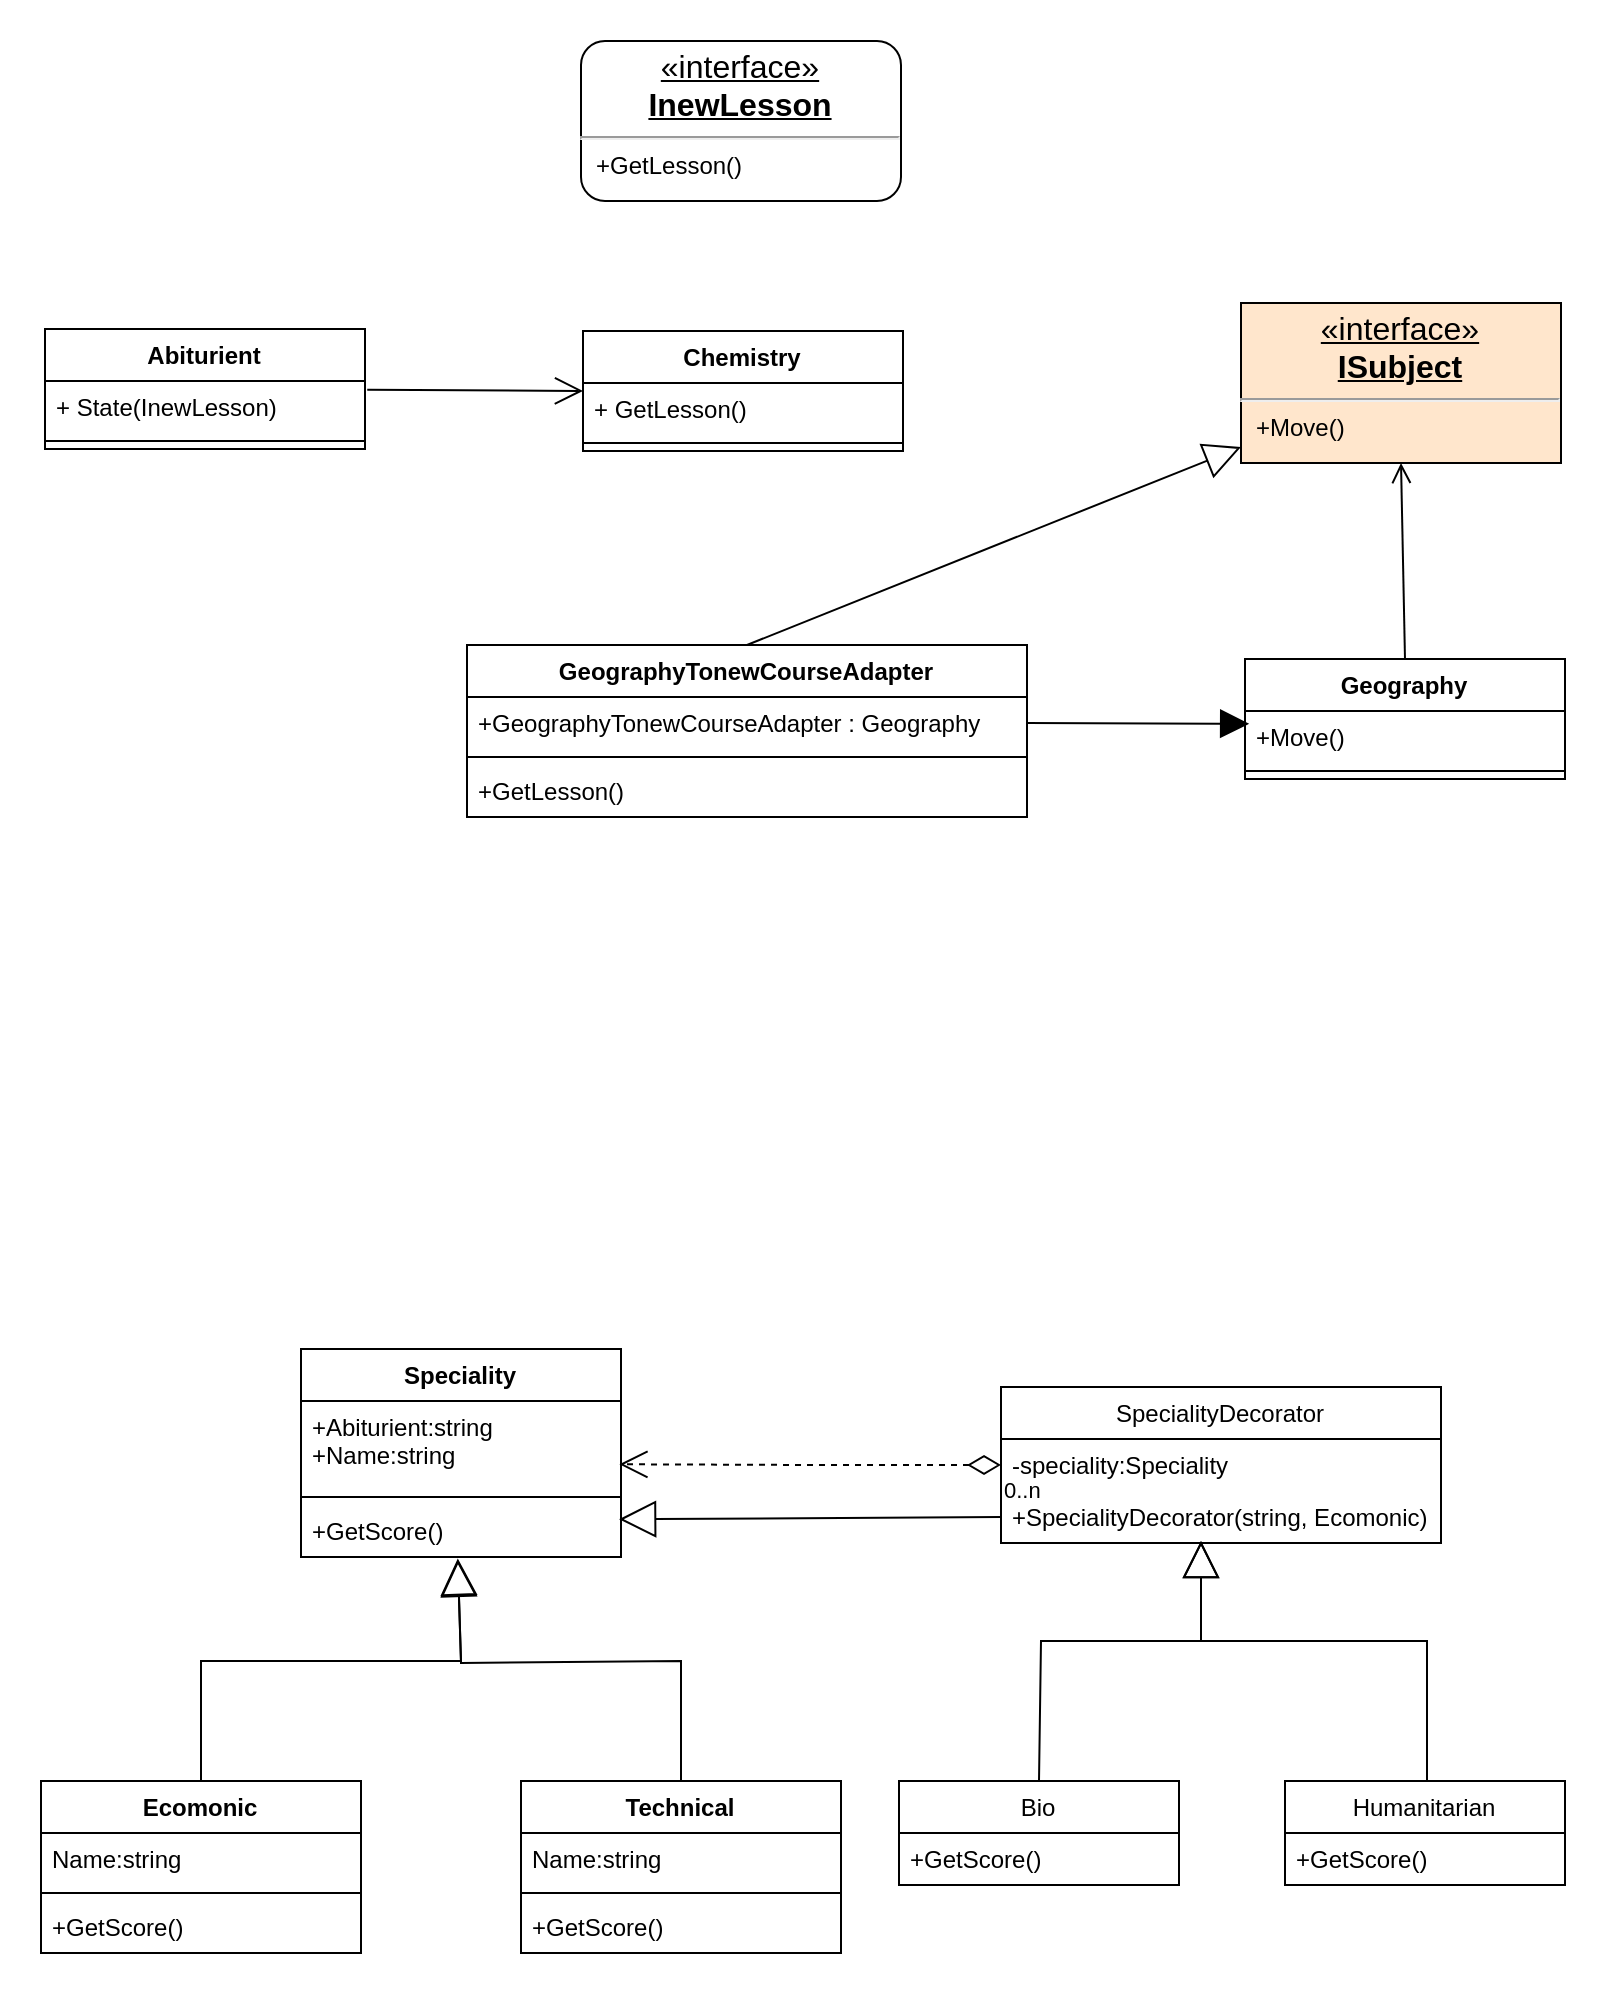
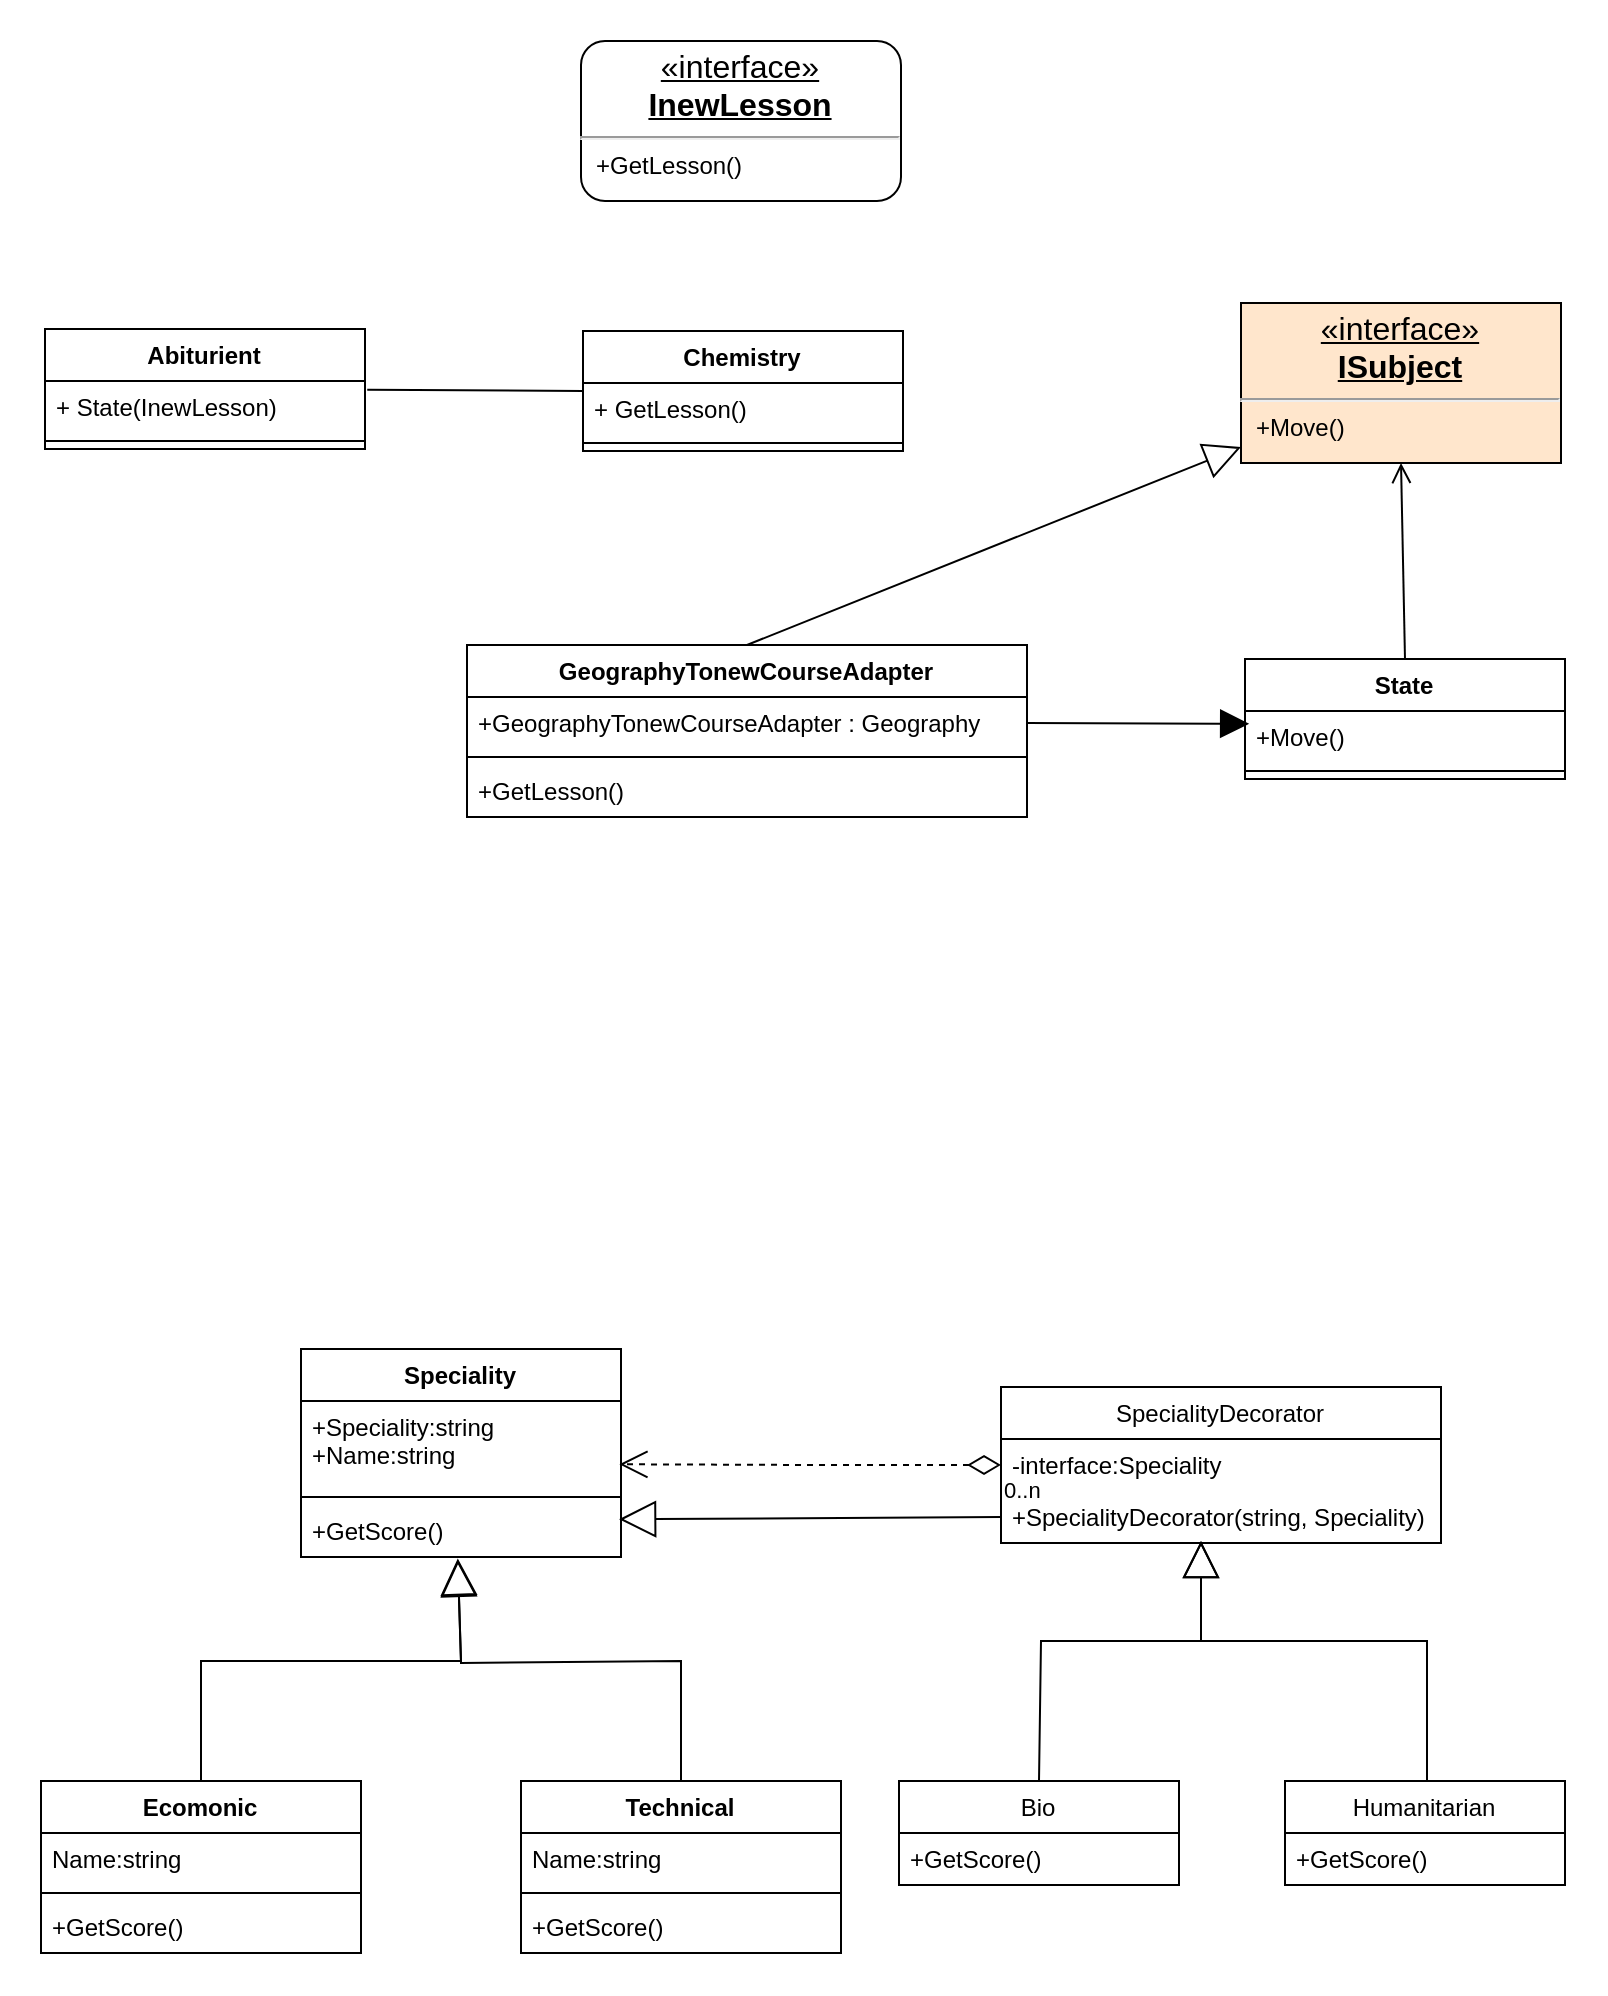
(575, 391) -> (575, 391)
(1404, 686) -> (1404, 686)
(420, 1428) -> (417, 1428)
(1138, 1466) -> (1138, 1466)
(1246, 1518) -> (1253, 1518)
